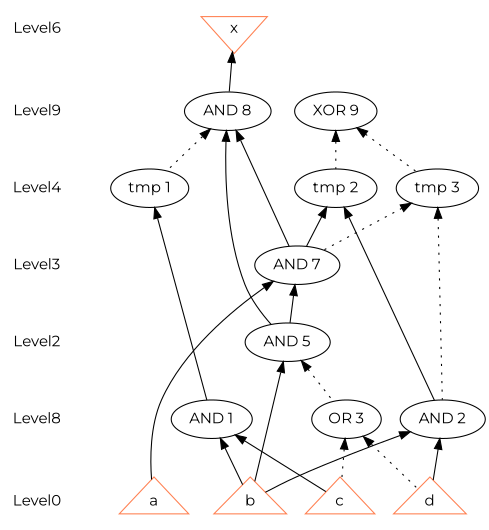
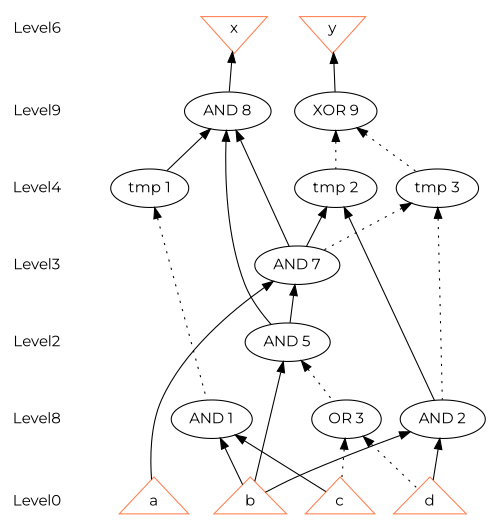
none -> (333, 29)
(185, 154) -> (185, 154)
(182, 309) -> (182, 309)
